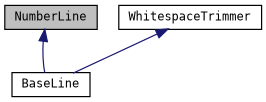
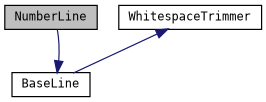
(43, 57) -> (59, 45)
